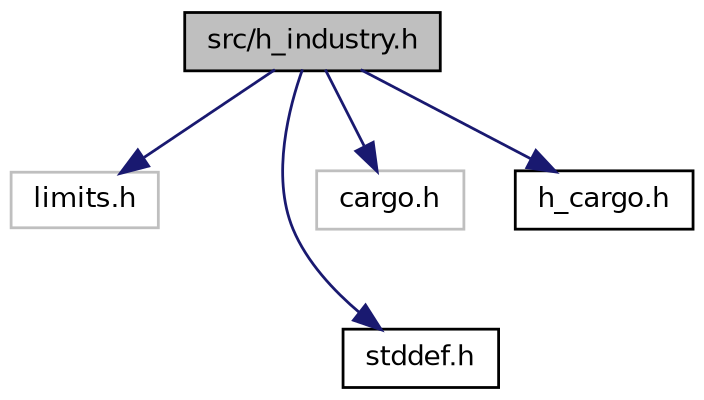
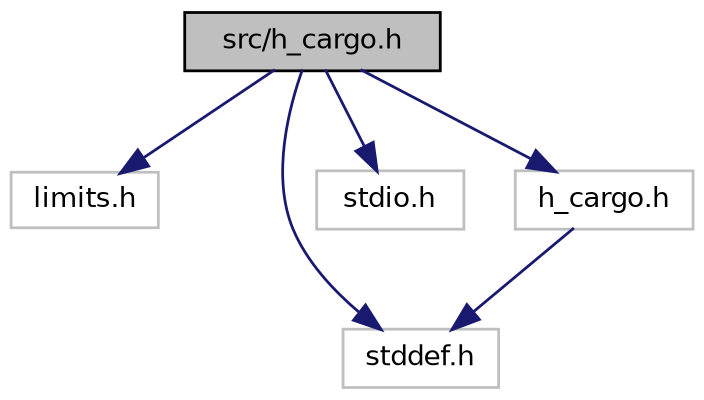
(312, 42) -> (312, 42)
(390, 200) -> (390, 200)
(604, 200) -> (604, 200)
none -> (524, 270)
(421, 358) -> (421, 358)
